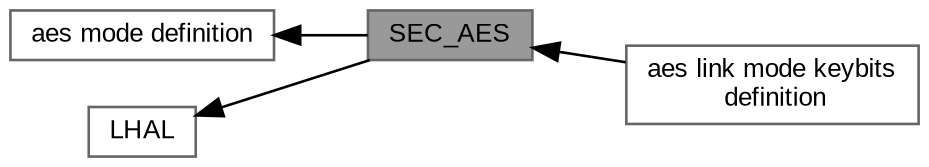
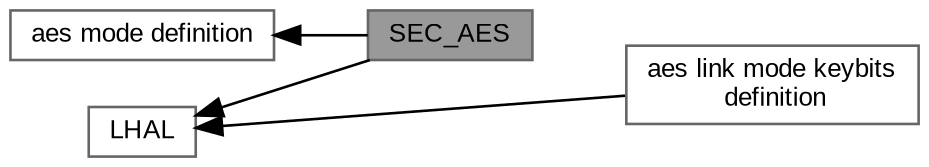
(592, 57) -> (424, 111)
